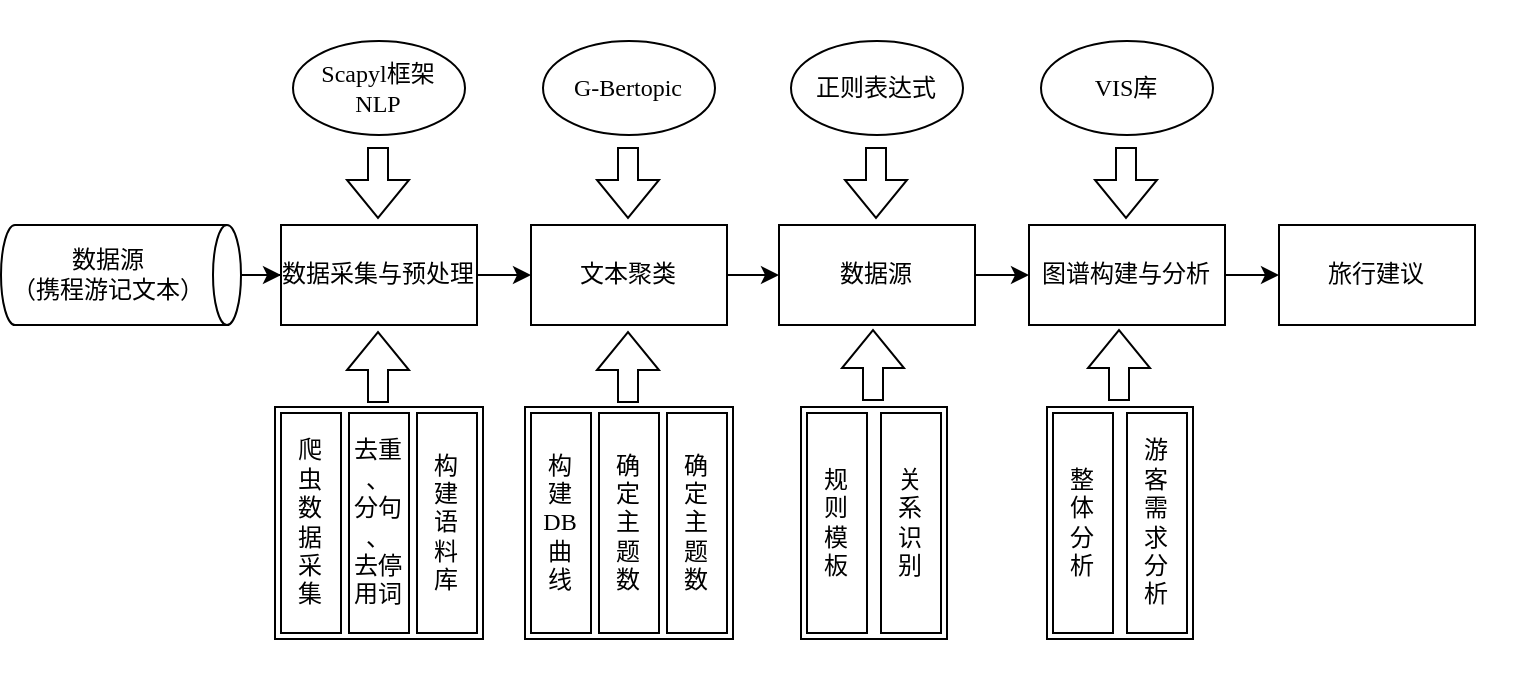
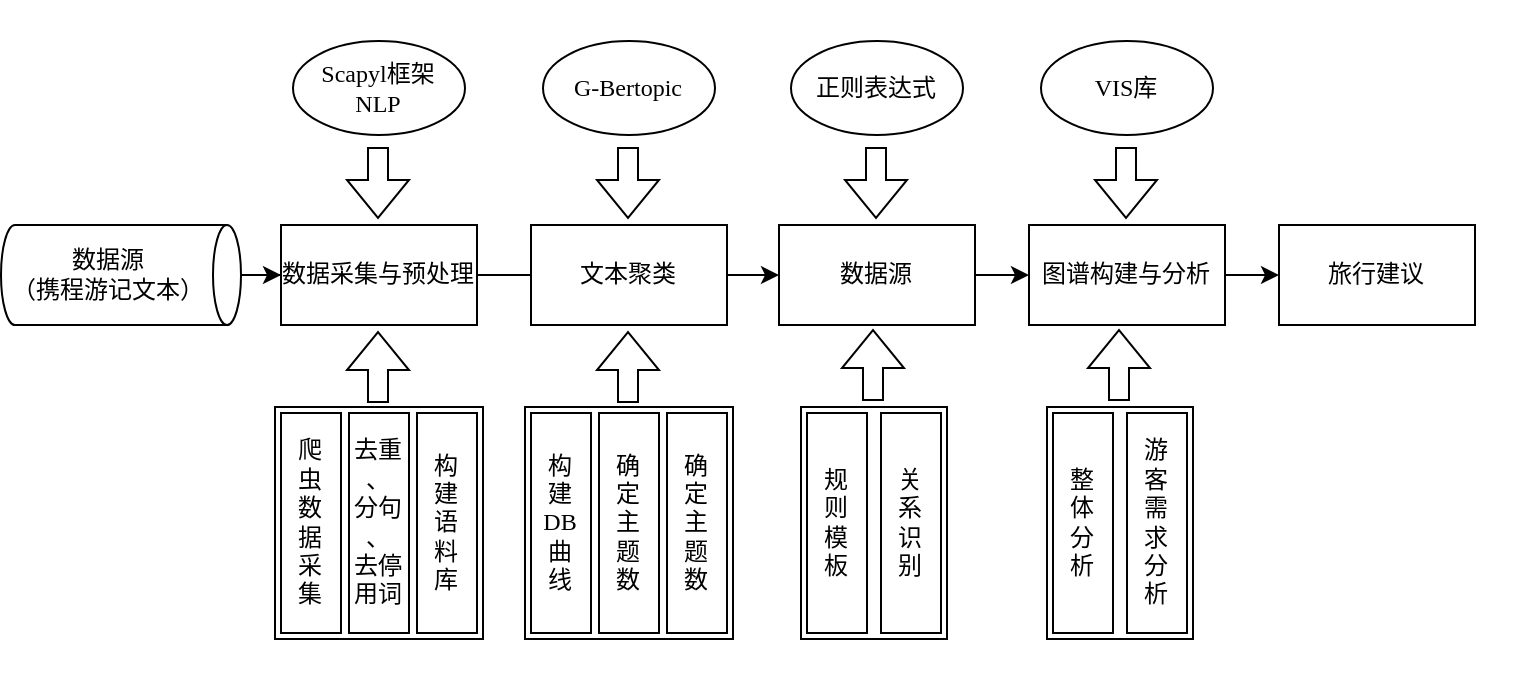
(516, 275) -> (521, 275)
